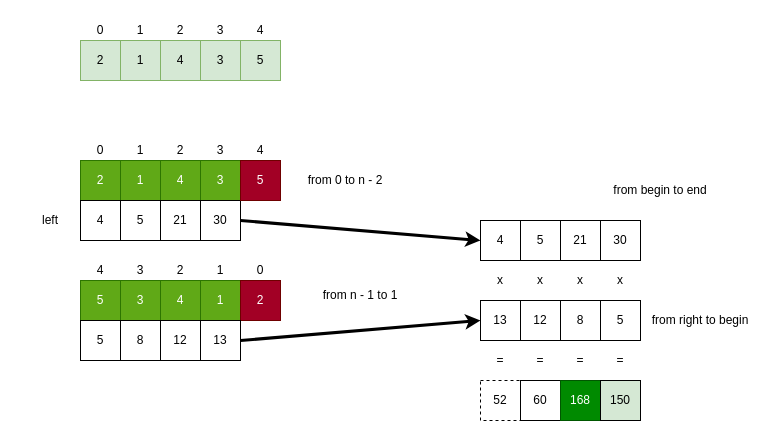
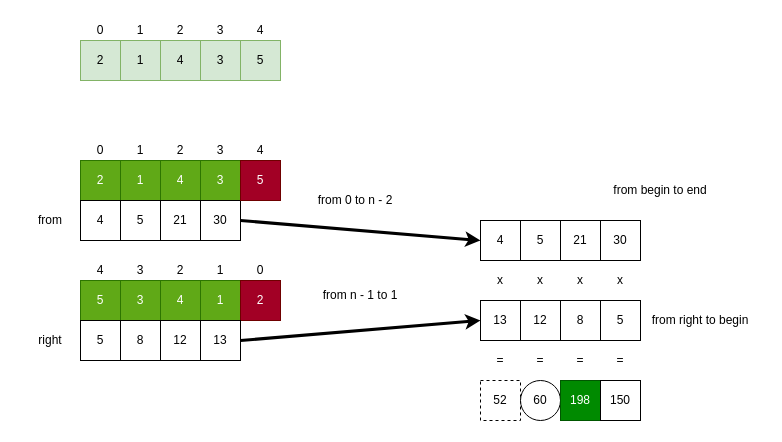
(346, 181) -> (356, 201)
(51, 221) -> (51, 221)
none -> (51, 341)
(541, 401) -> (541, 401)
(581, 401) -> (581, 401)
(621, 401) -> (621, 401)
